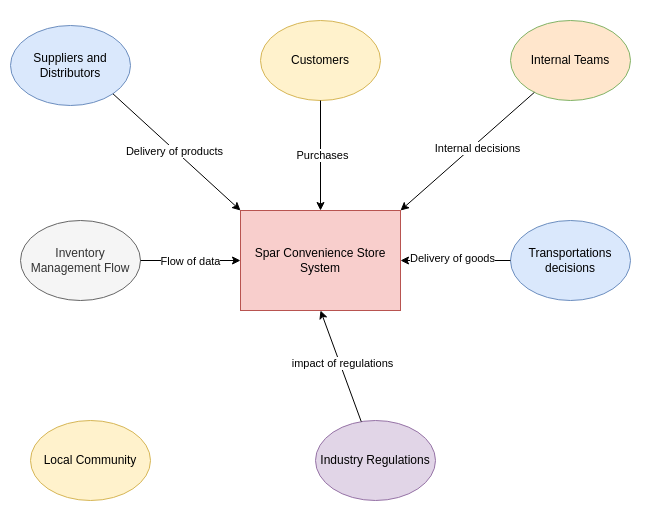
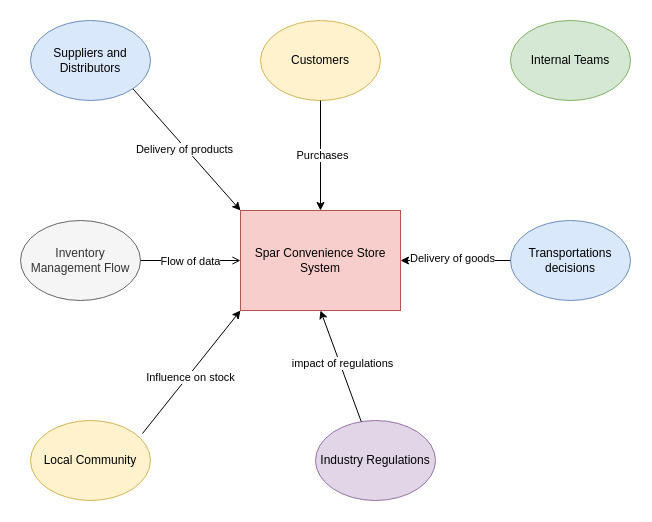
(571, 61) -> (571, 61)
(71, 66) -> (91, 61)
(470, 149) -> none
(232, 261) -> (234, 261)
none -> (189, 375)
